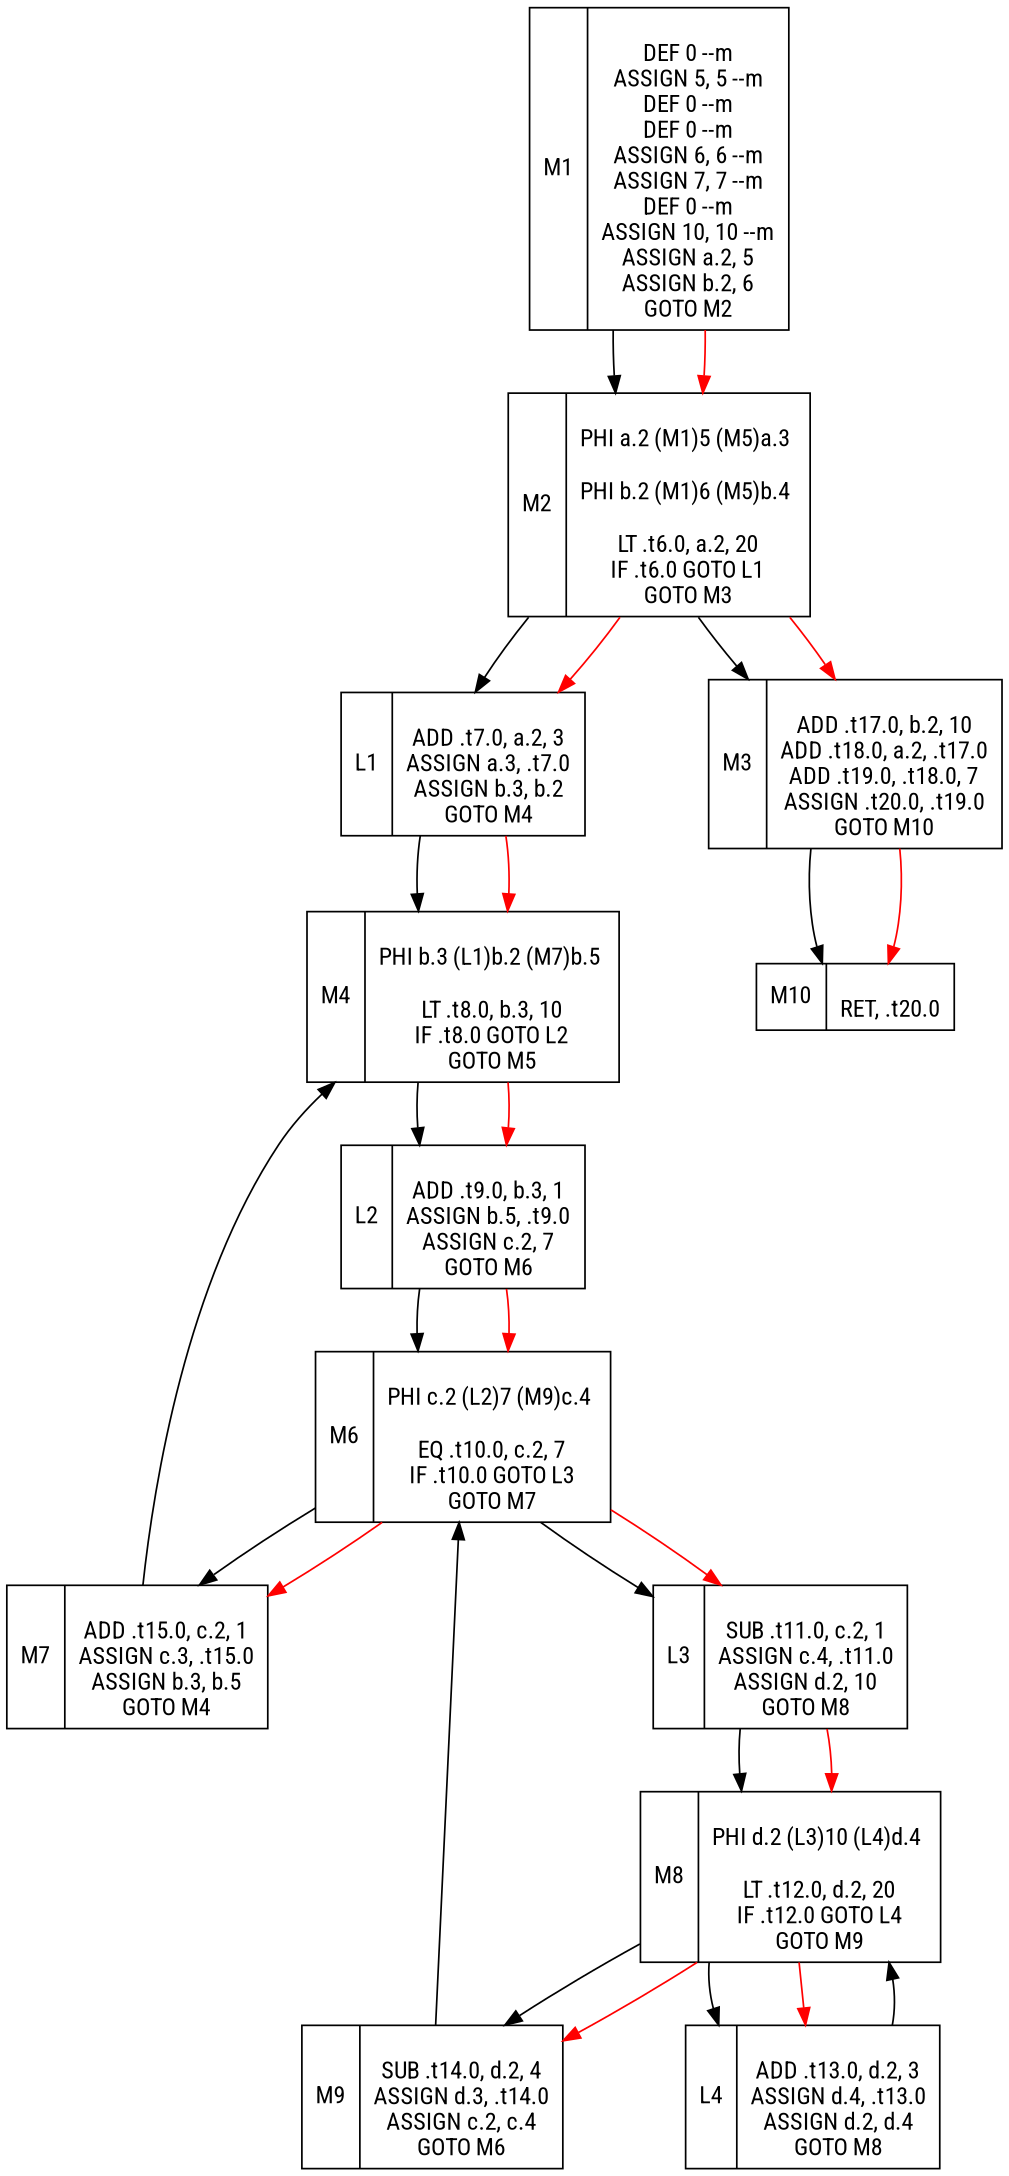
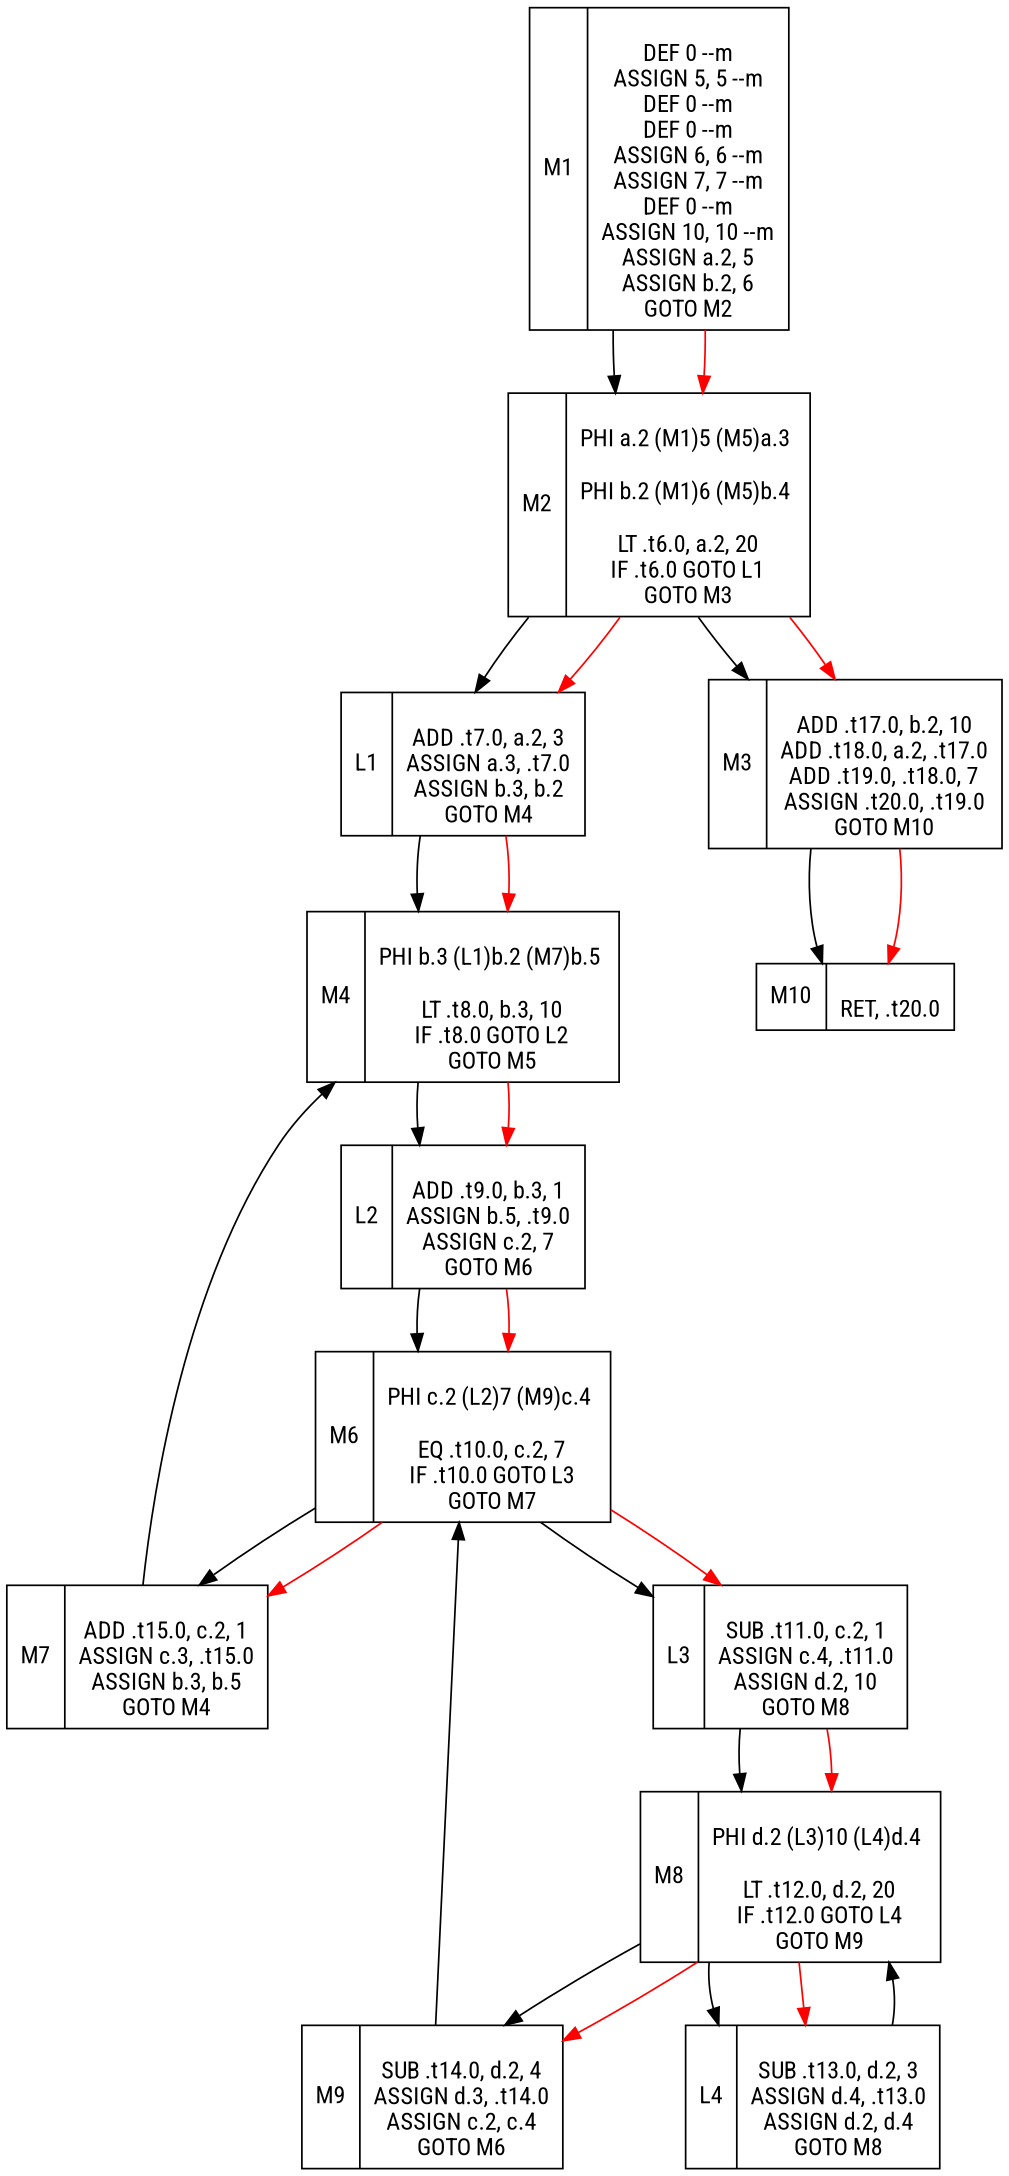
(838, 2071) -> (838, 2071)
